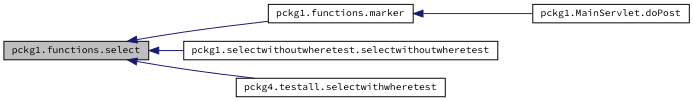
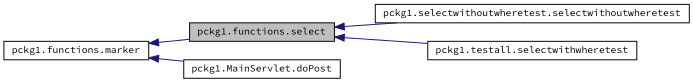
(203, 29) -> (174, 41)
(341, 88) -> (532, 51)
